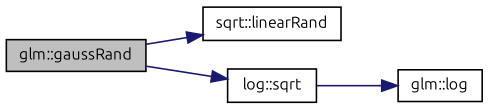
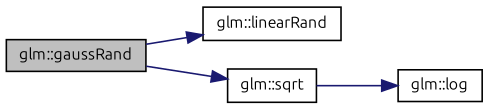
(272, 24) -> (272, 24)
(272, 86) -> (272, 86)
